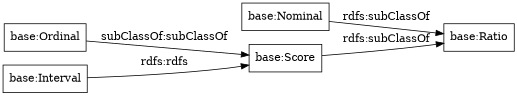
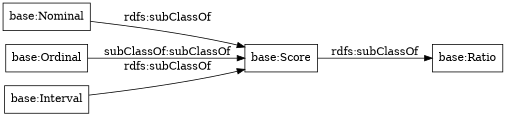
(382, 27) -> (164, 31)
(165, 62) -> (168, 67)
